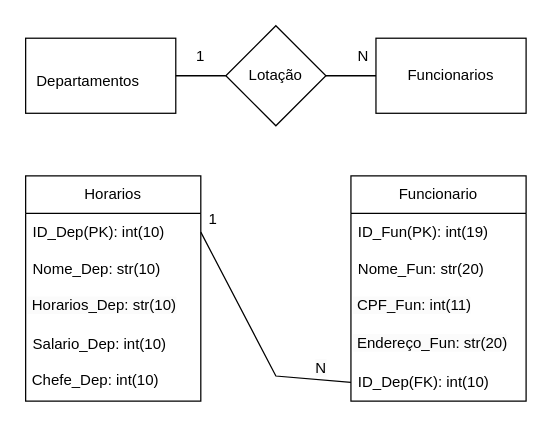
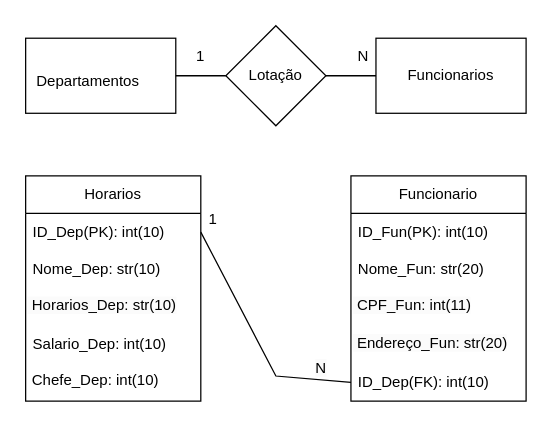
(432, 232) -> (432, 232)
